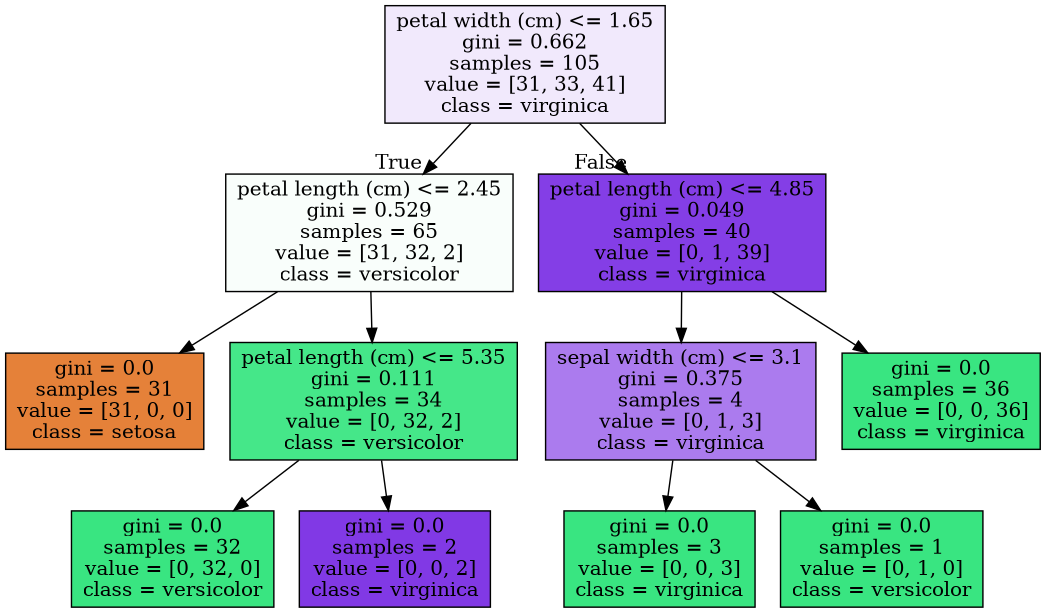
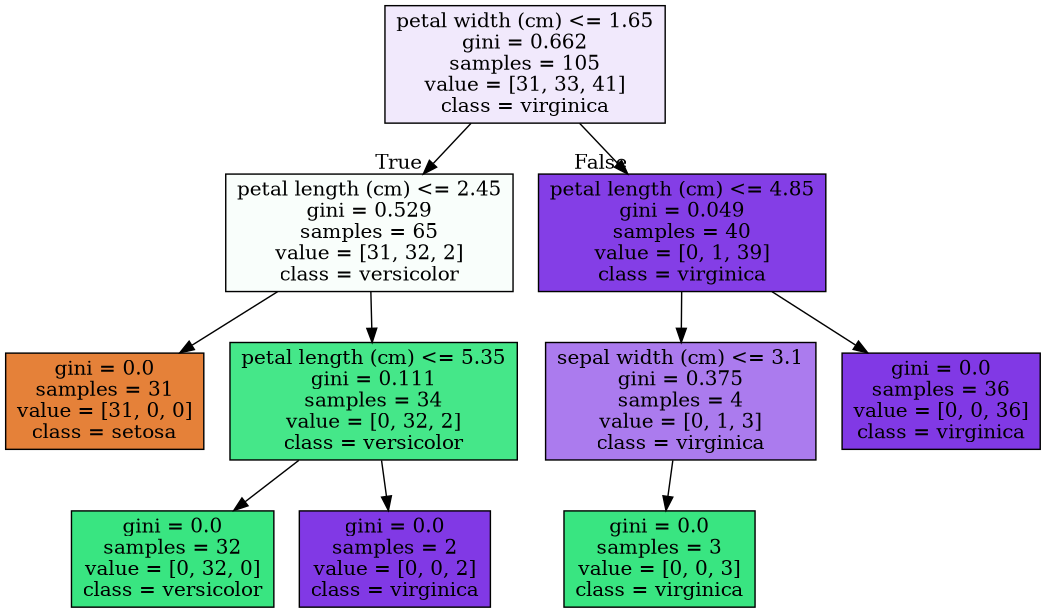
(941, 401) -> (941, 401)
(882, 559) -> none
